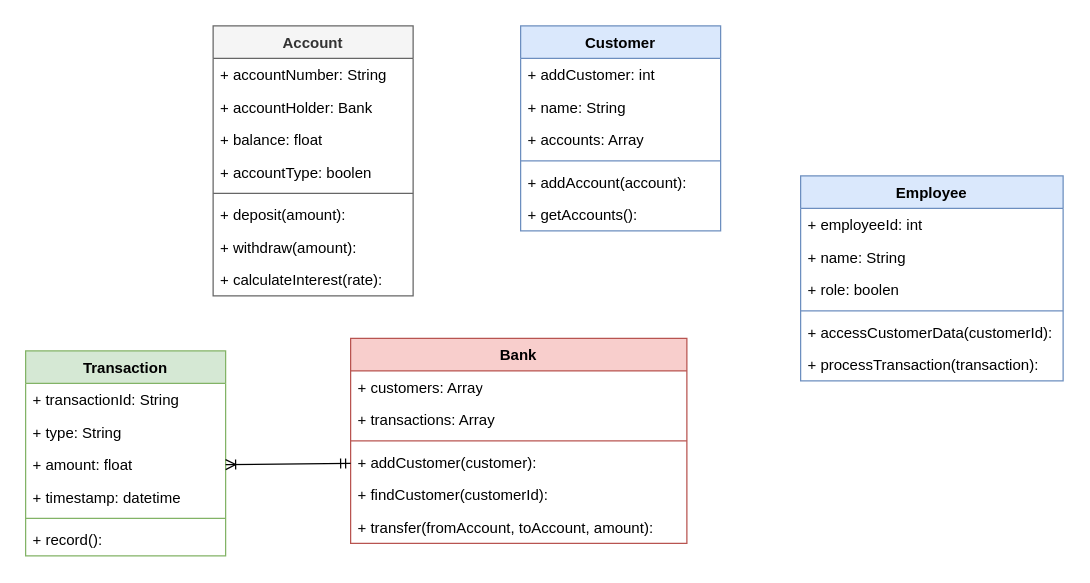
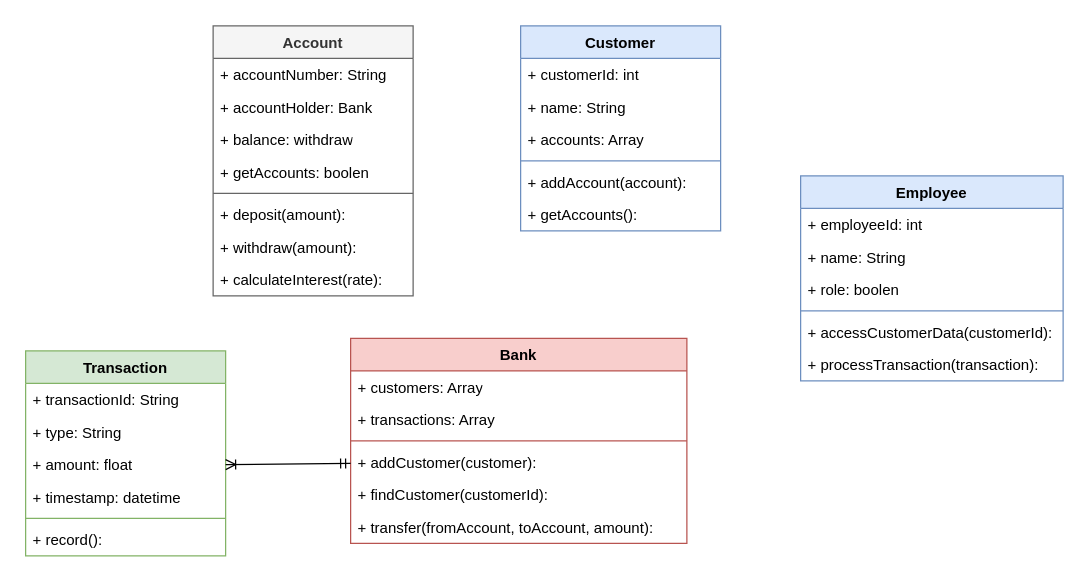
(596, 76) -> (592, 76)
(278, 141) -> (291, 141)
(301, 173) -> (301, 173)
